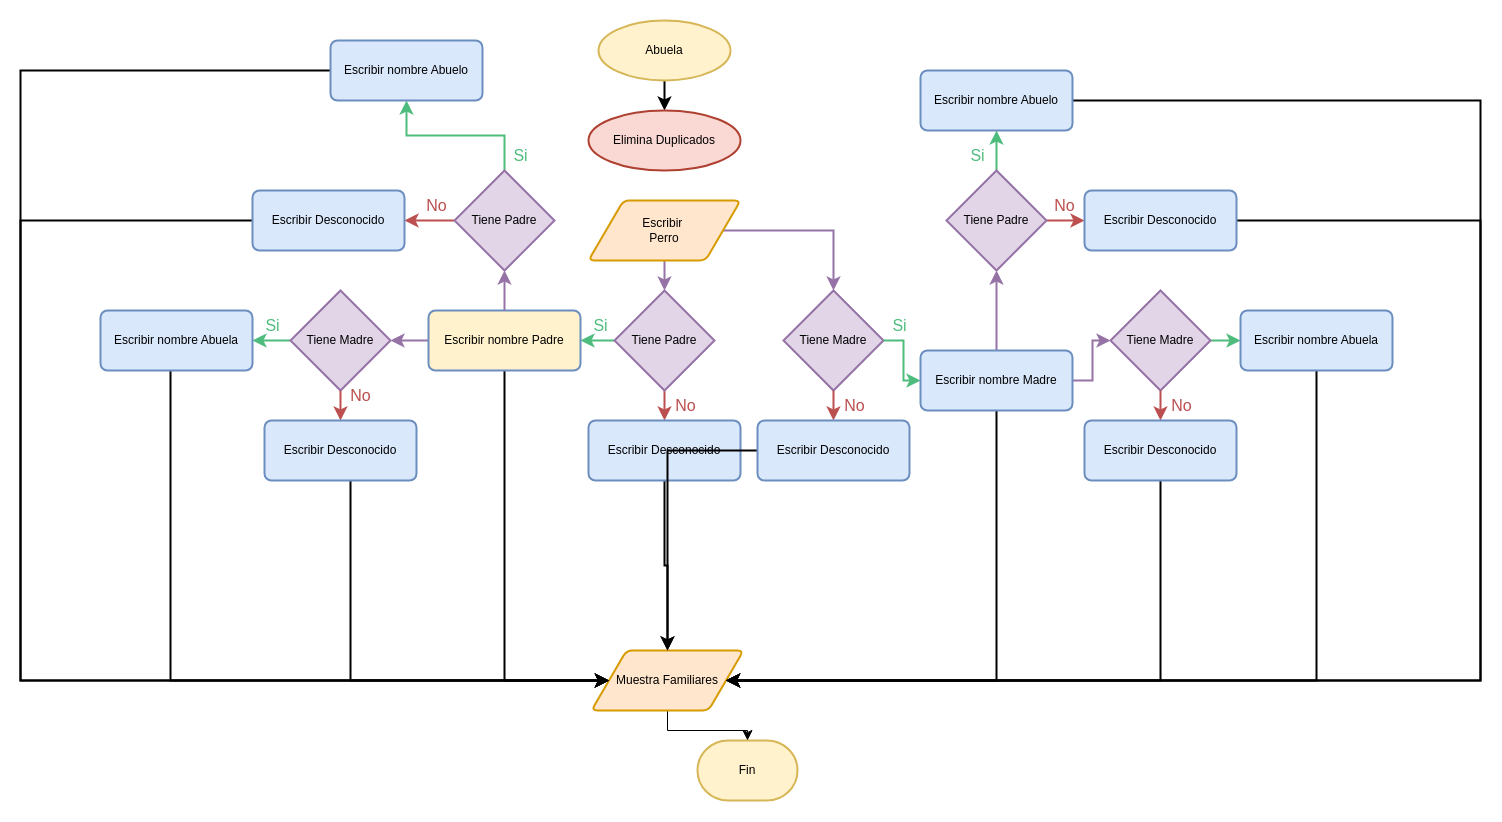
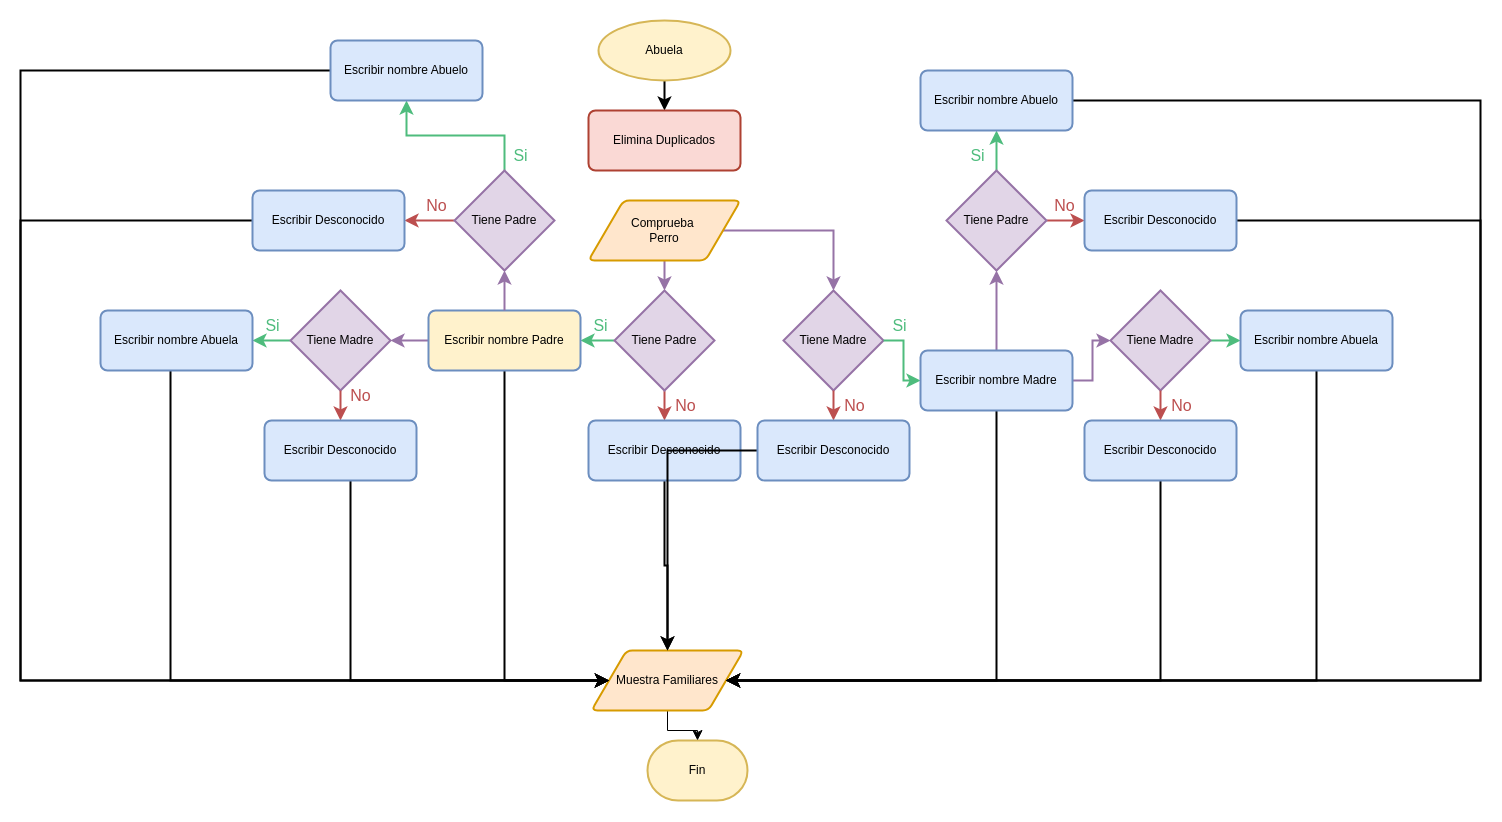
(665, 141) -> (665, 141)
(665, 231) -> (665, 231)
(748, 771) -> (698, 771)
